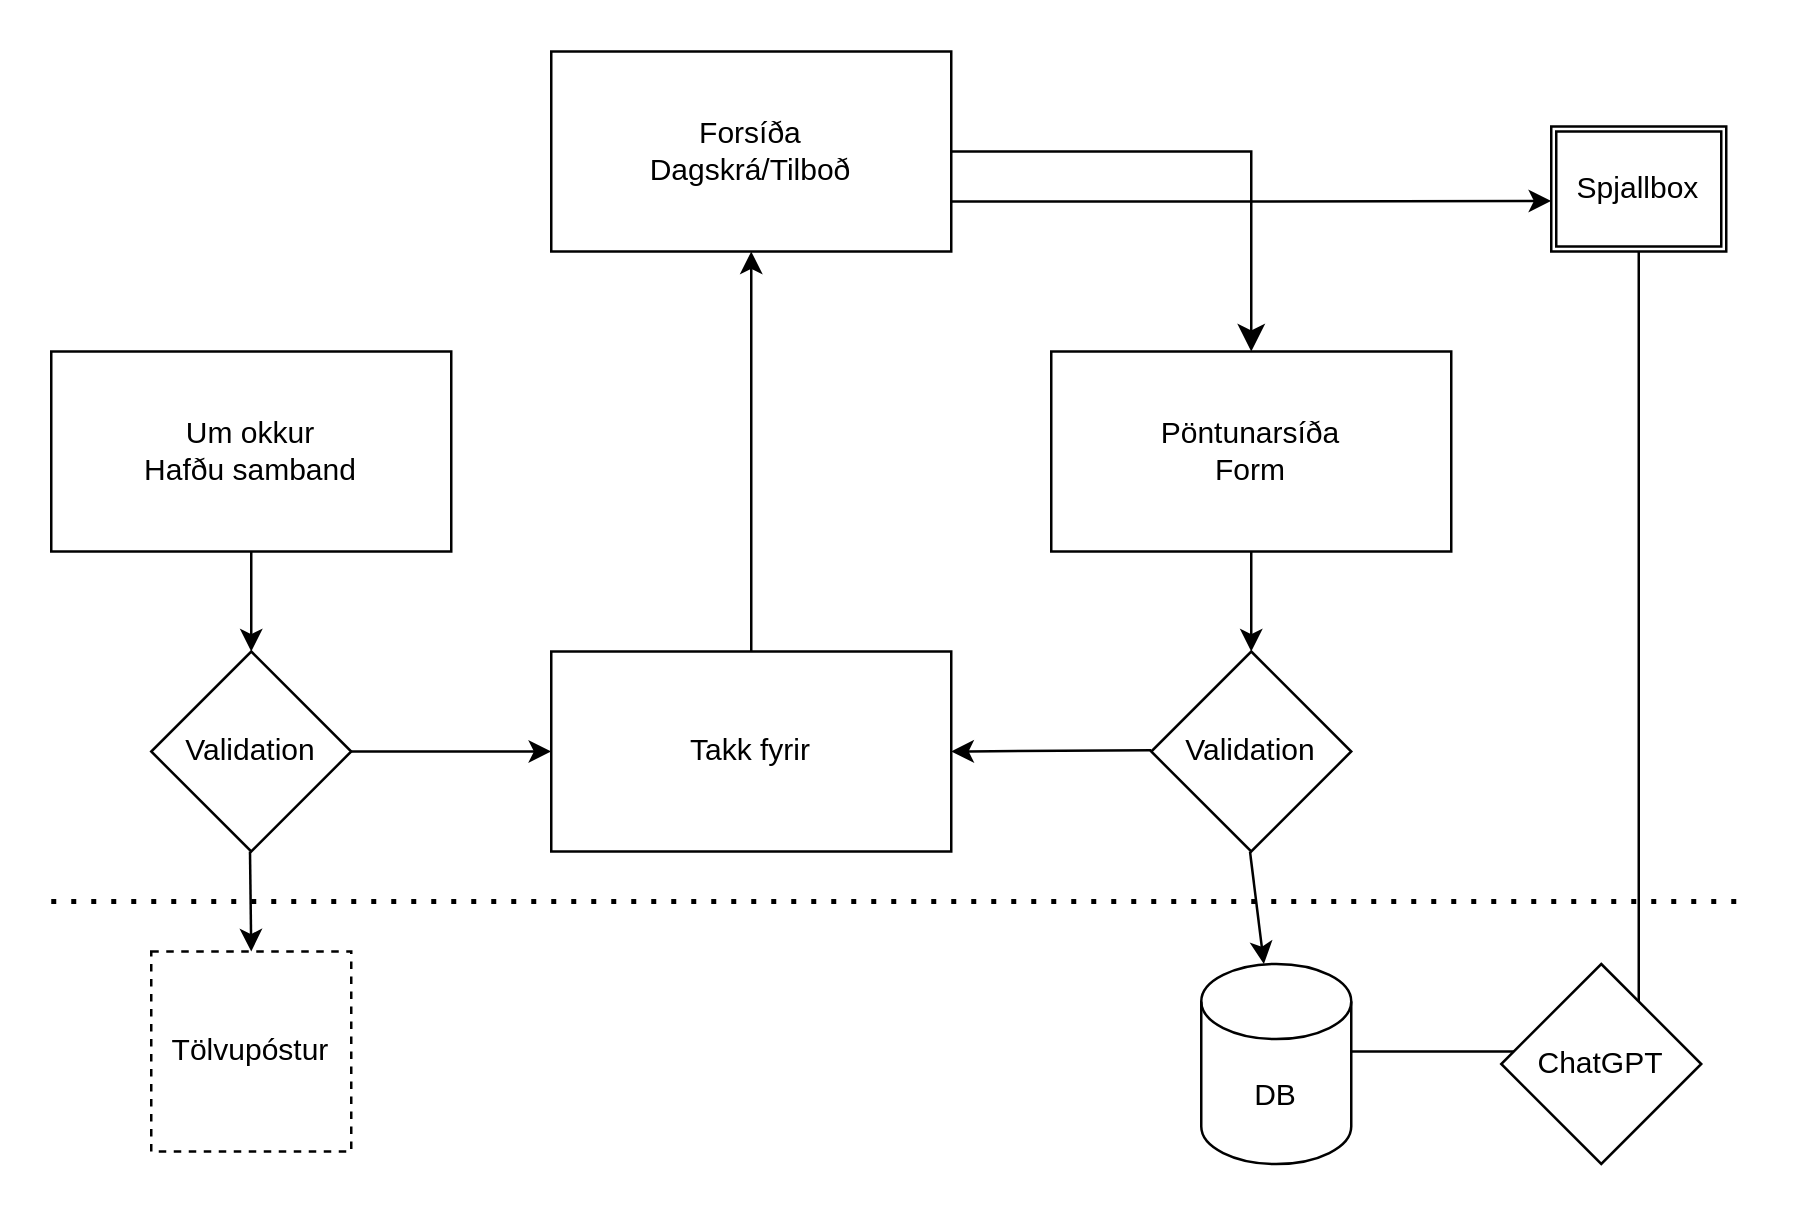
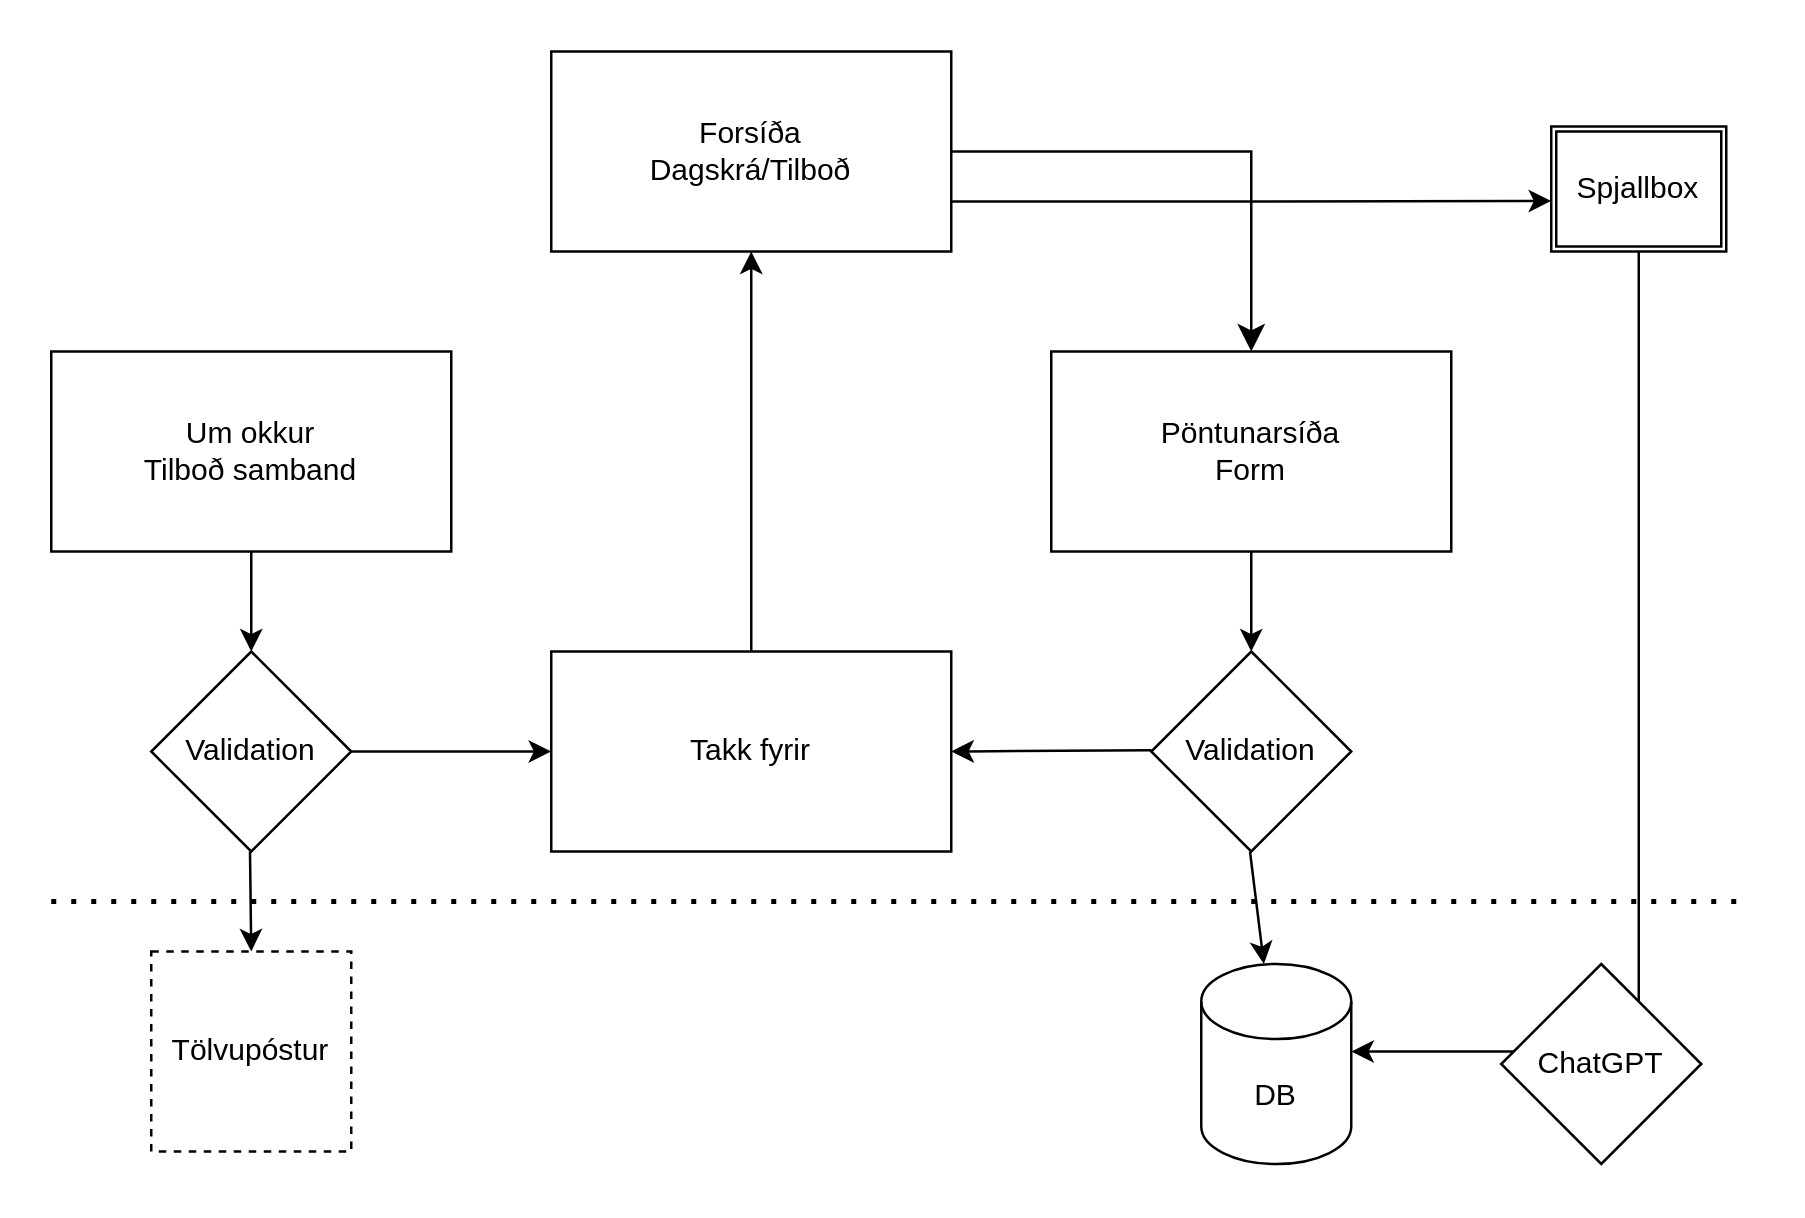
(251, 451) -> (251, 451)
(1362, 1051) -> (1369, 1051)
